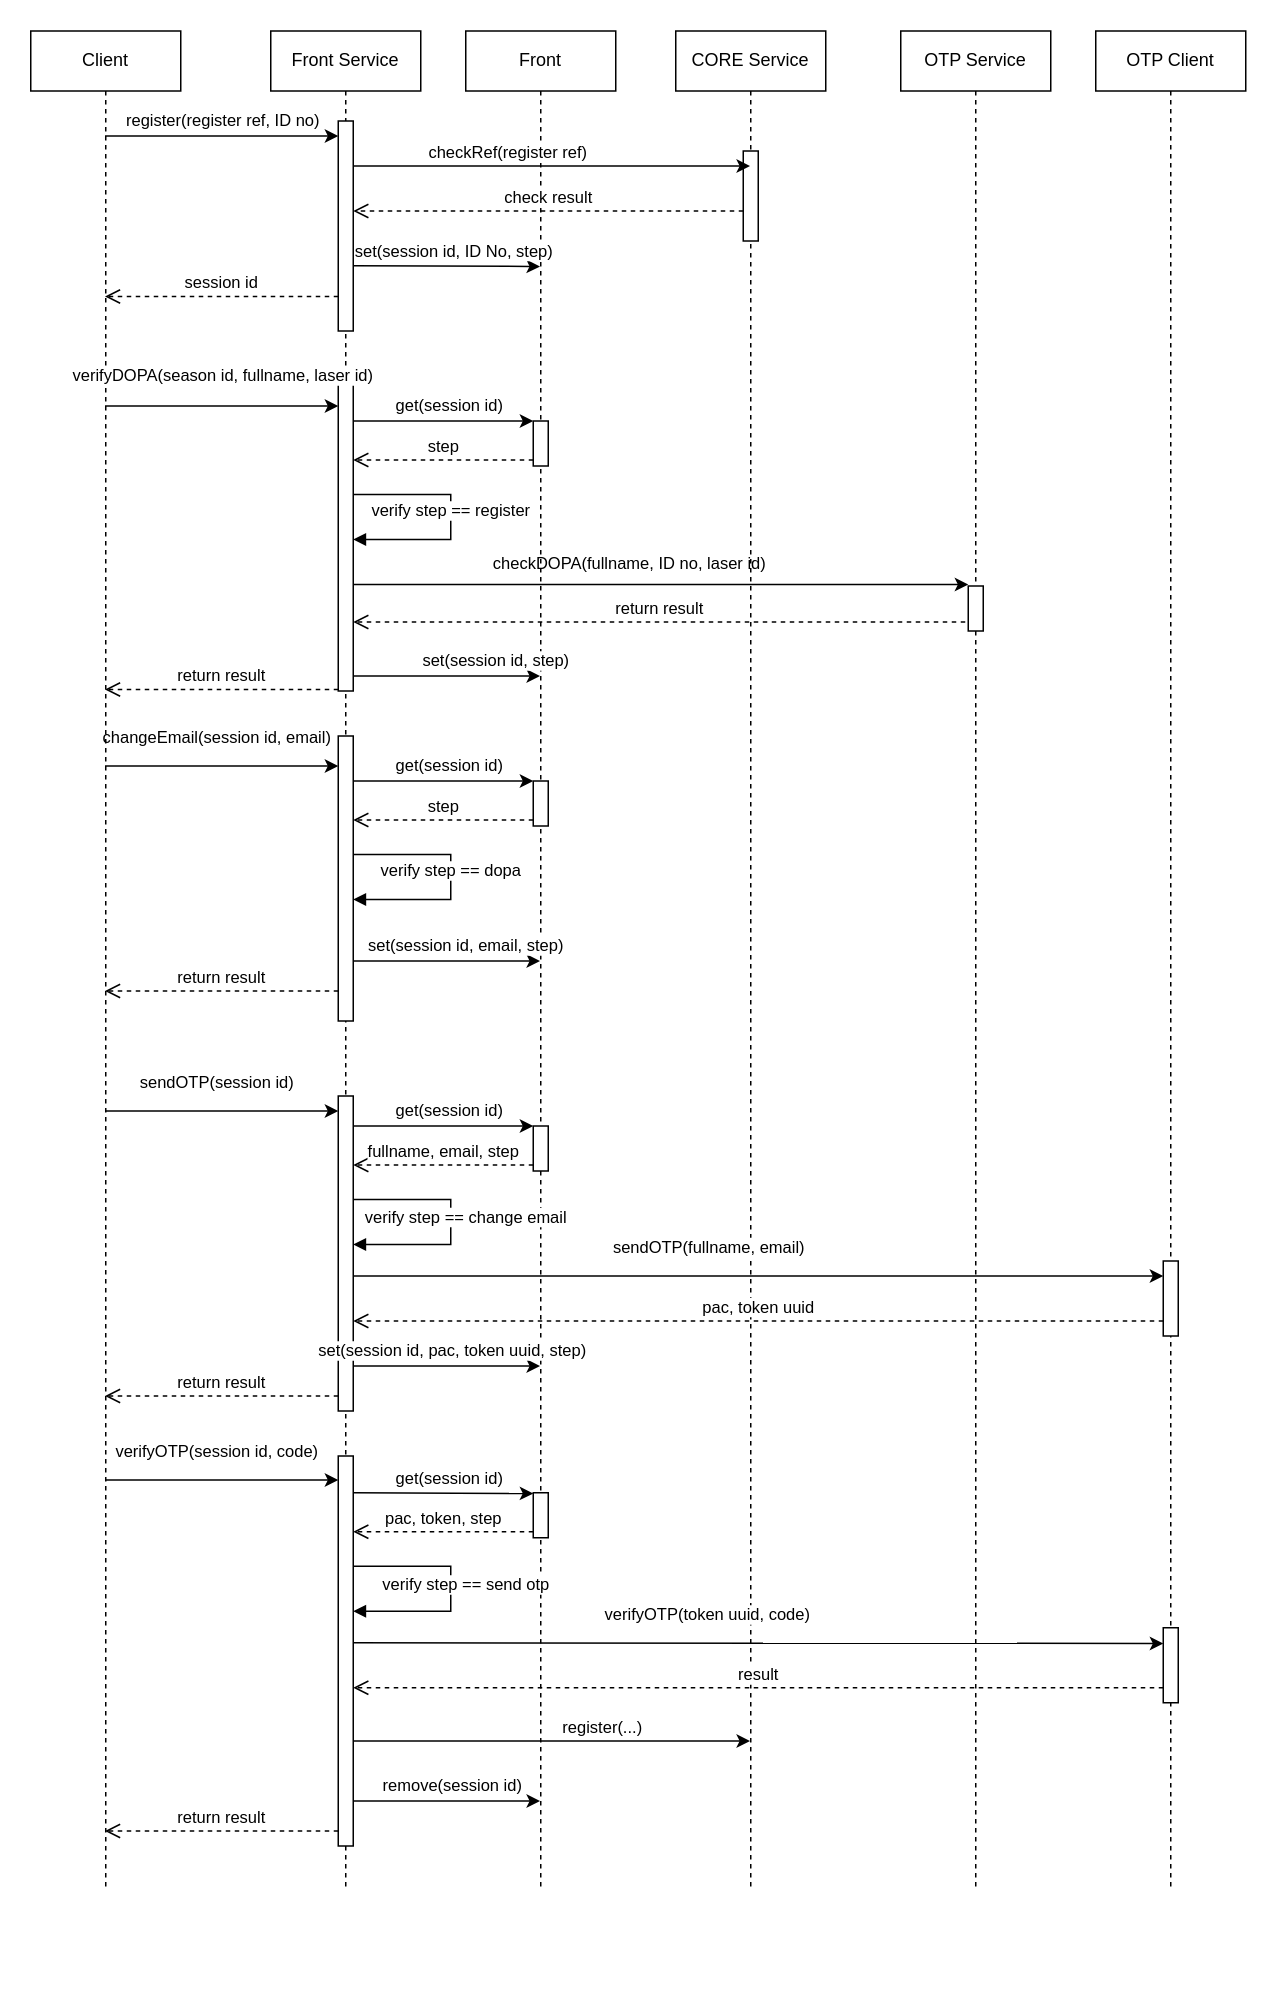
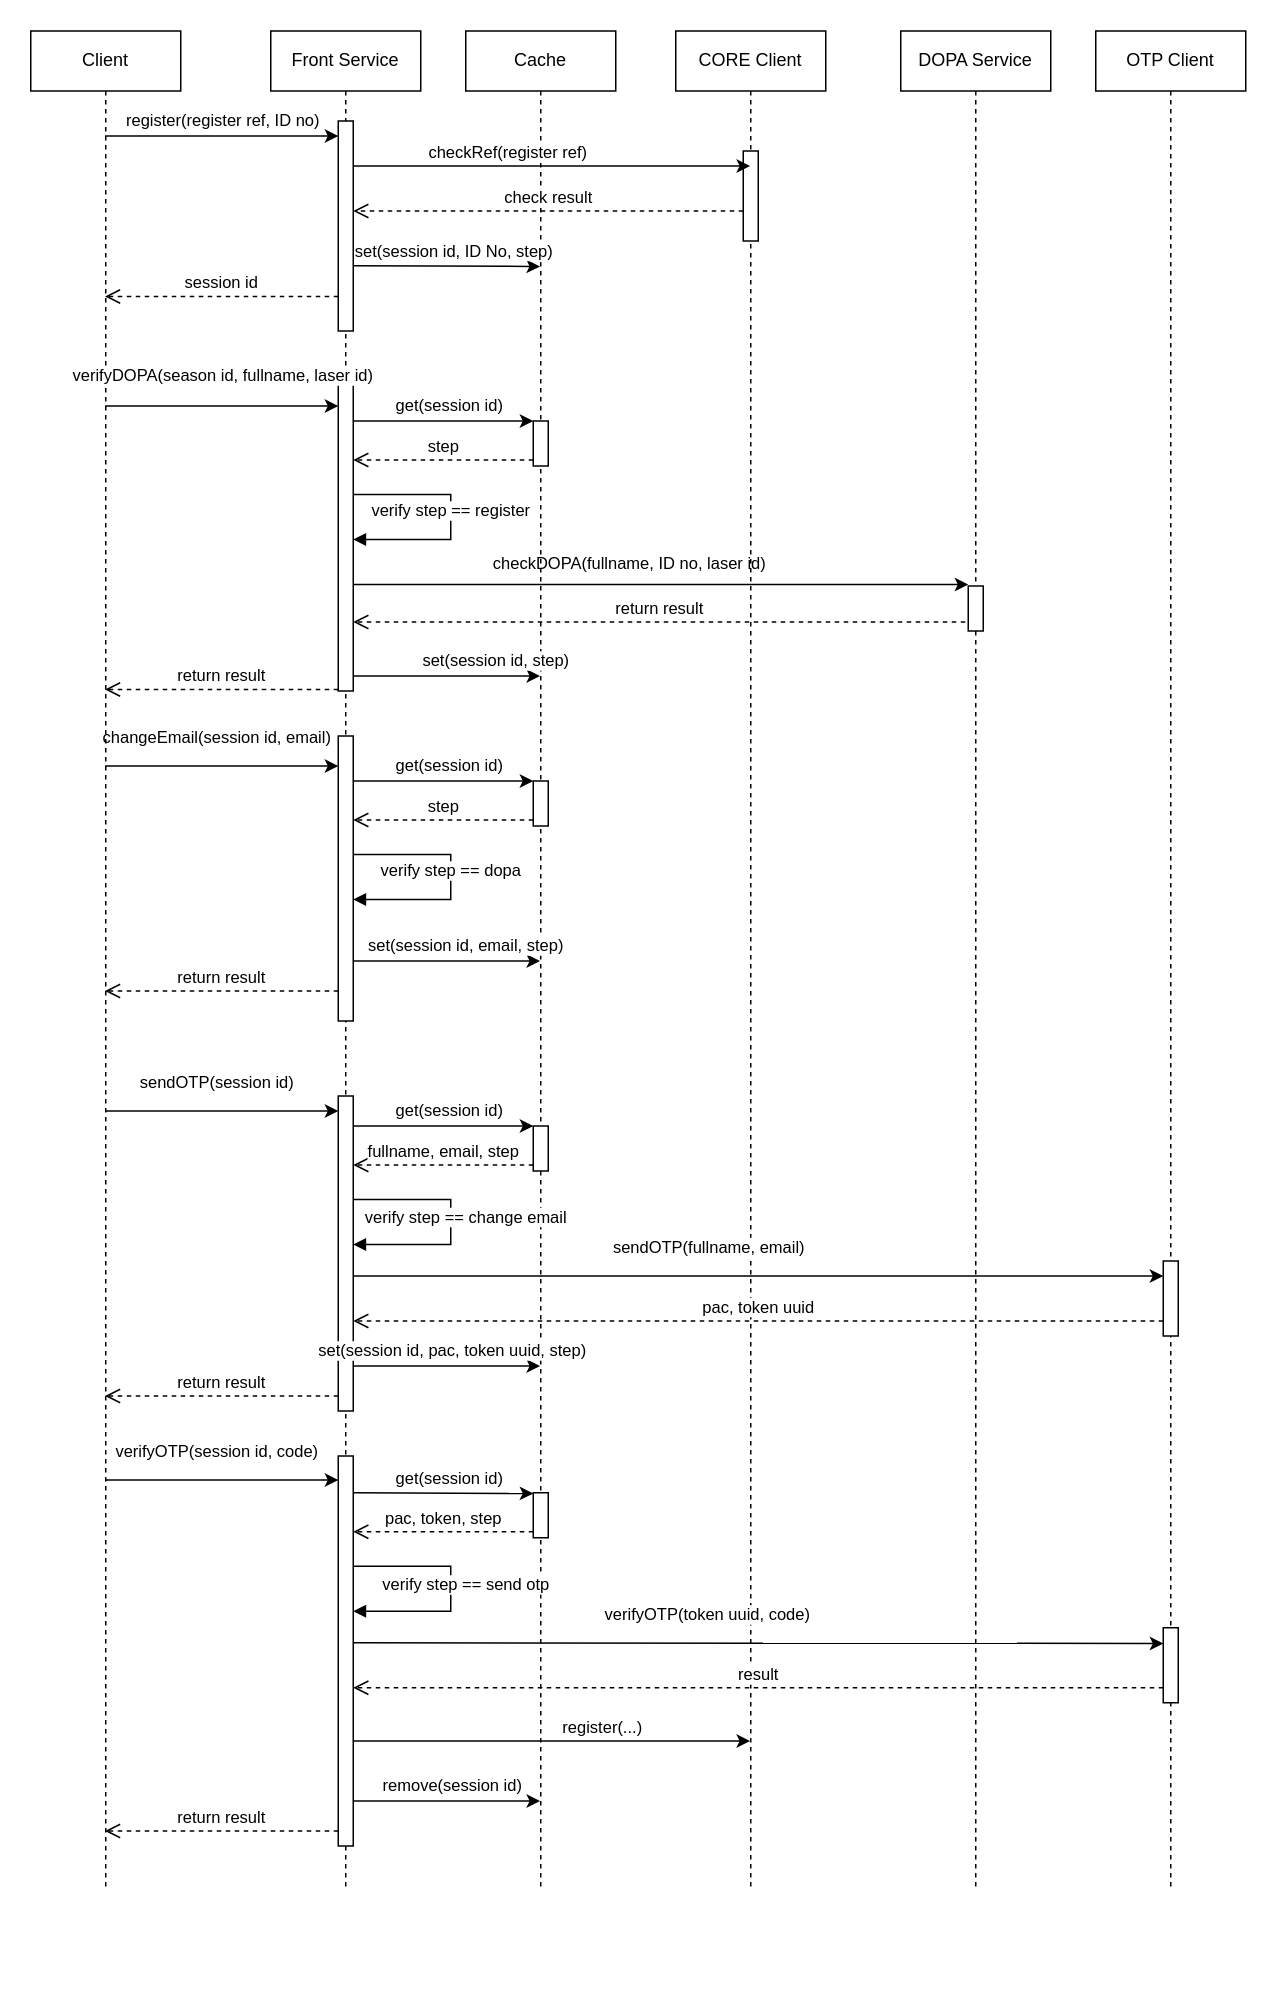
(541, 61) -> (541, 61)
(751, 61) -> (751, 61)
(976, 61) -> (976, 61)
